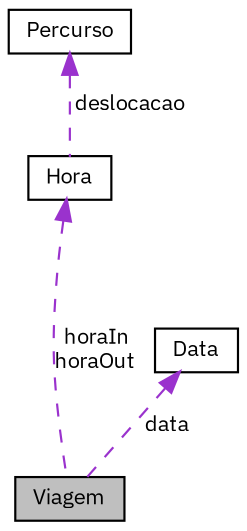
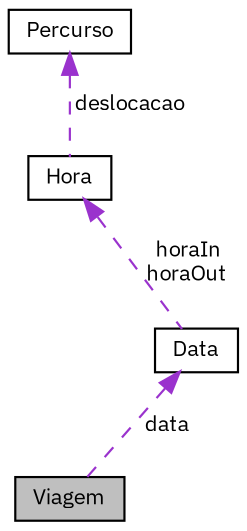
(54, 349) -> (140, 273)
